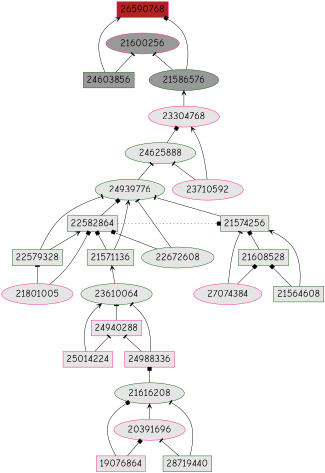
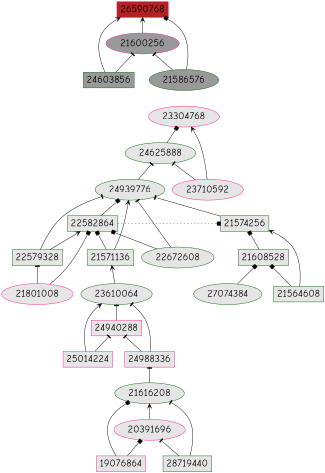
none -> (143, 27)
(184, 100) -> none
(232, 258) -> none
(37, 294) -> (37, 294)
(228, 294) -> (228, 294)
(150, 376) -> (150, 376)
